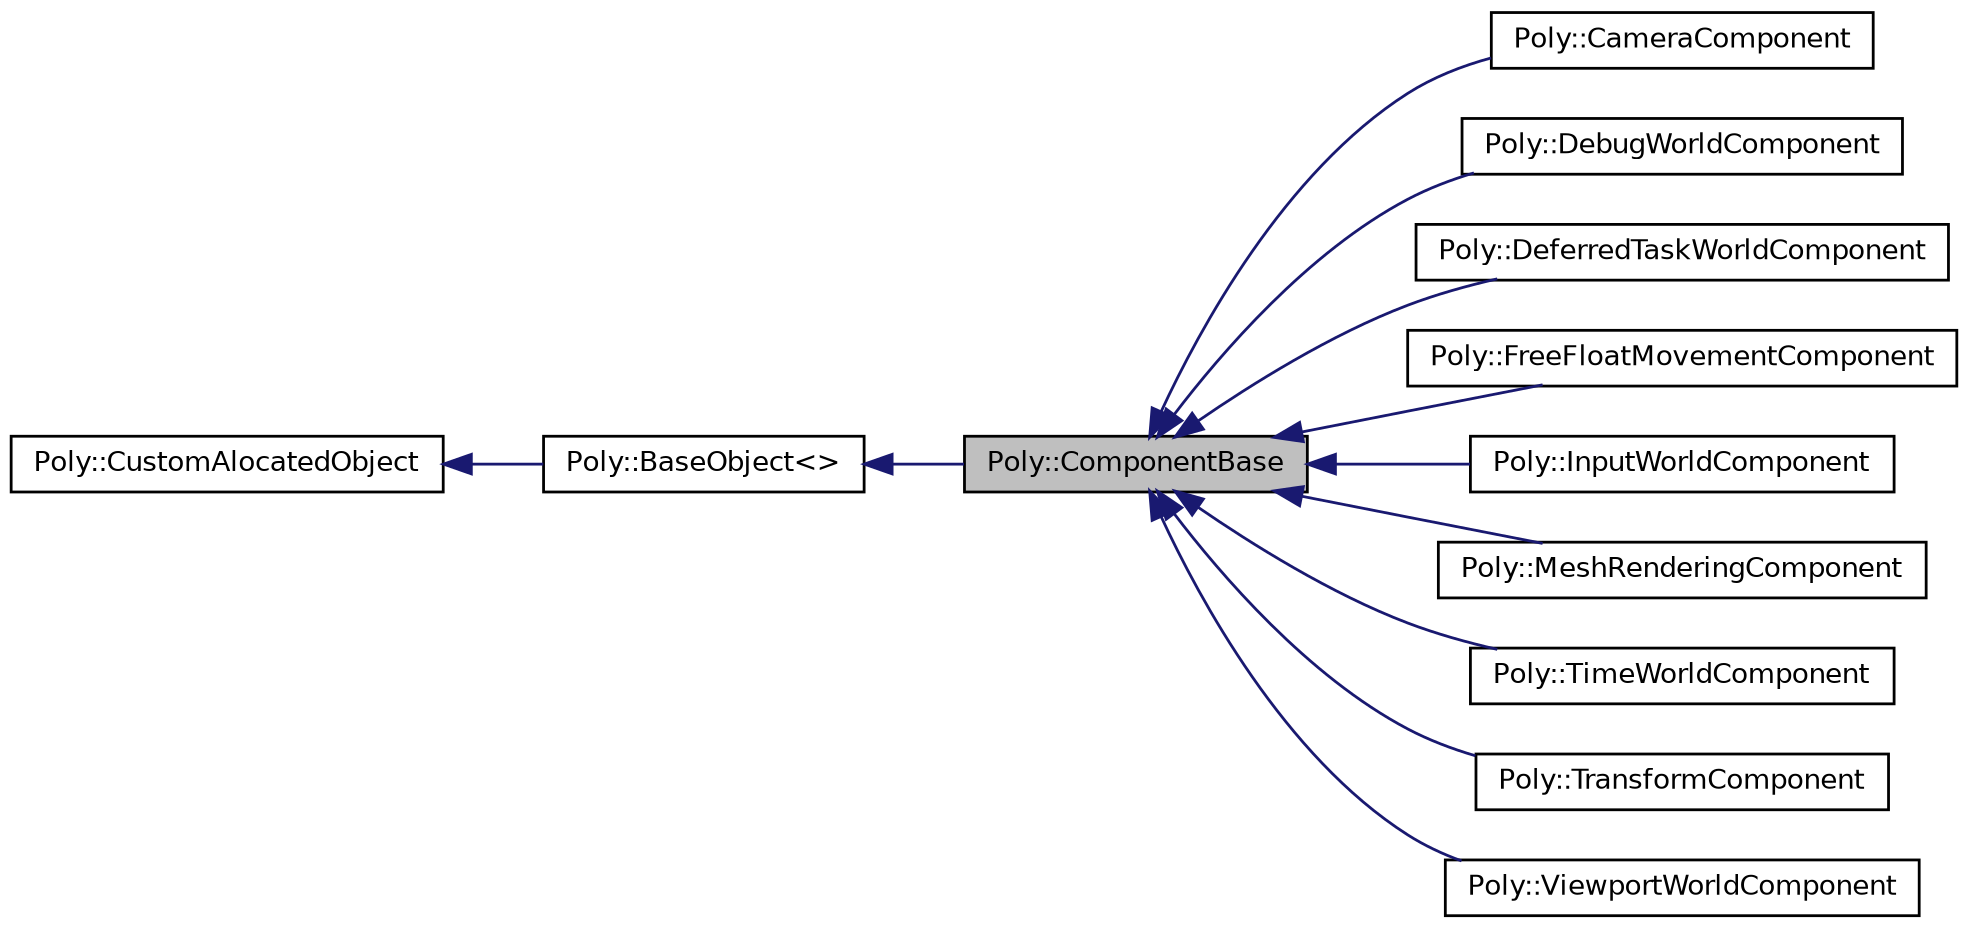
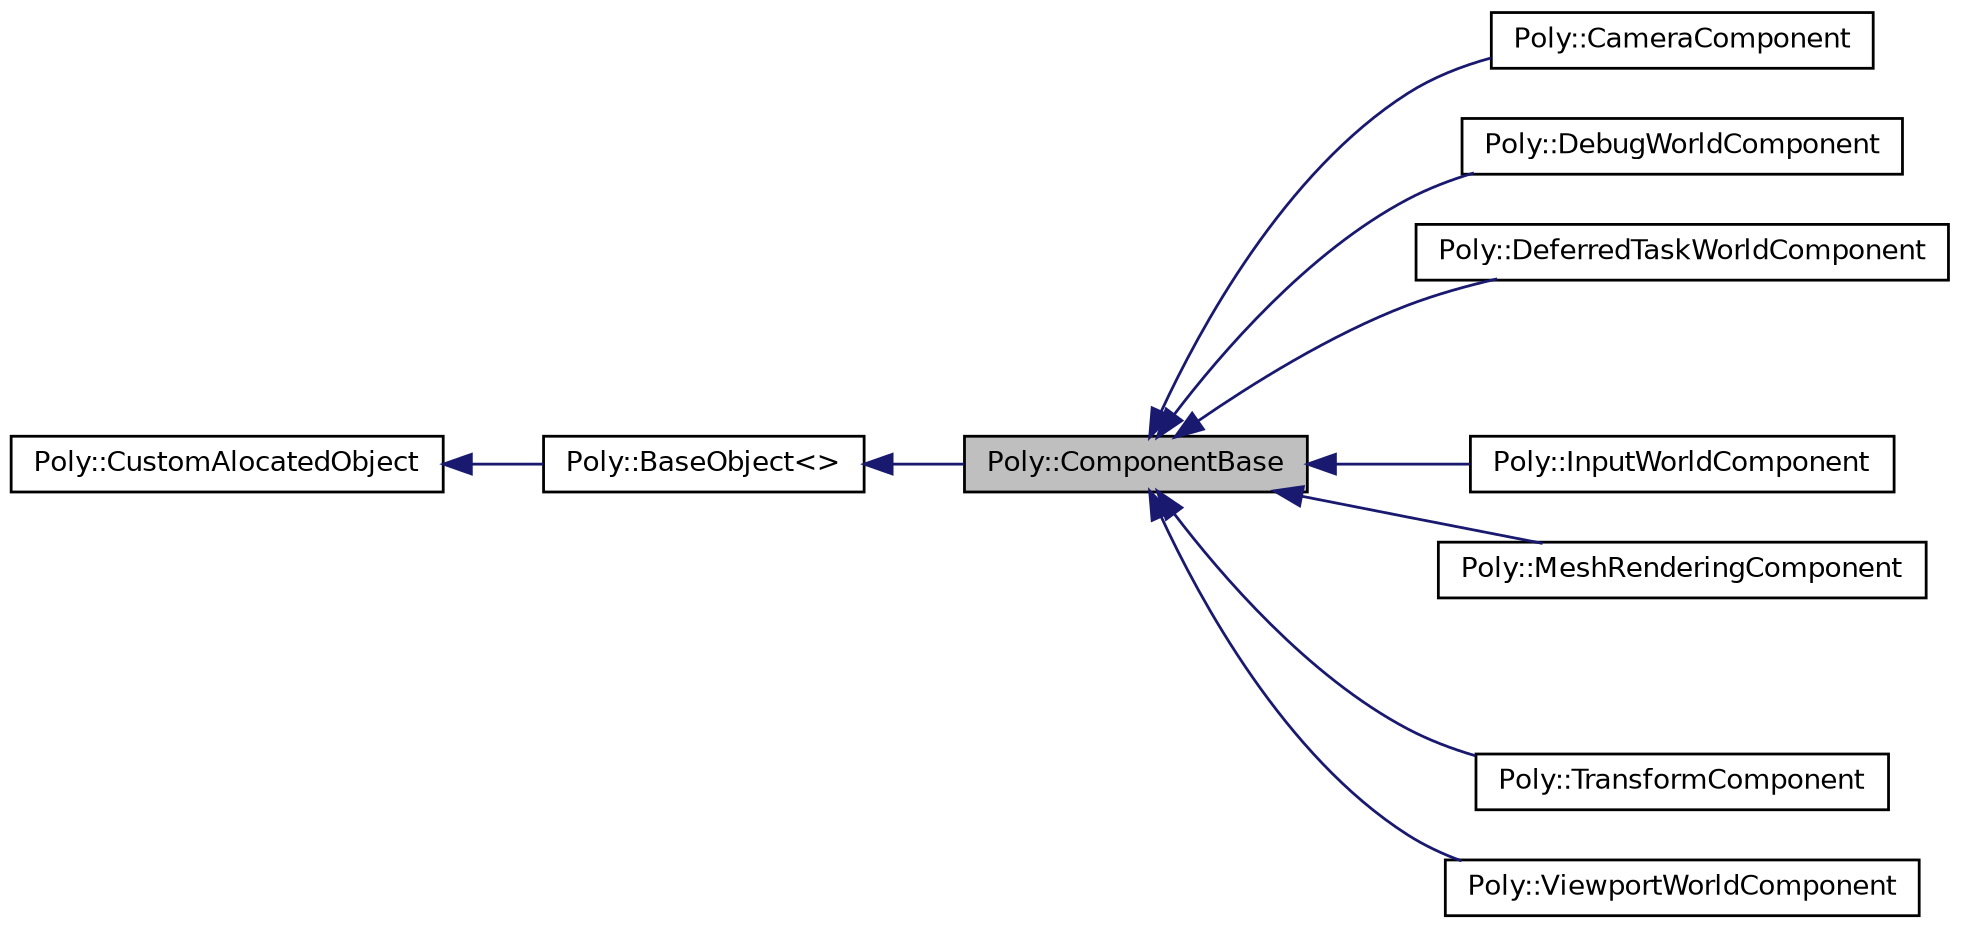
(1682, 358) -> none
(1682, 676) -> none
